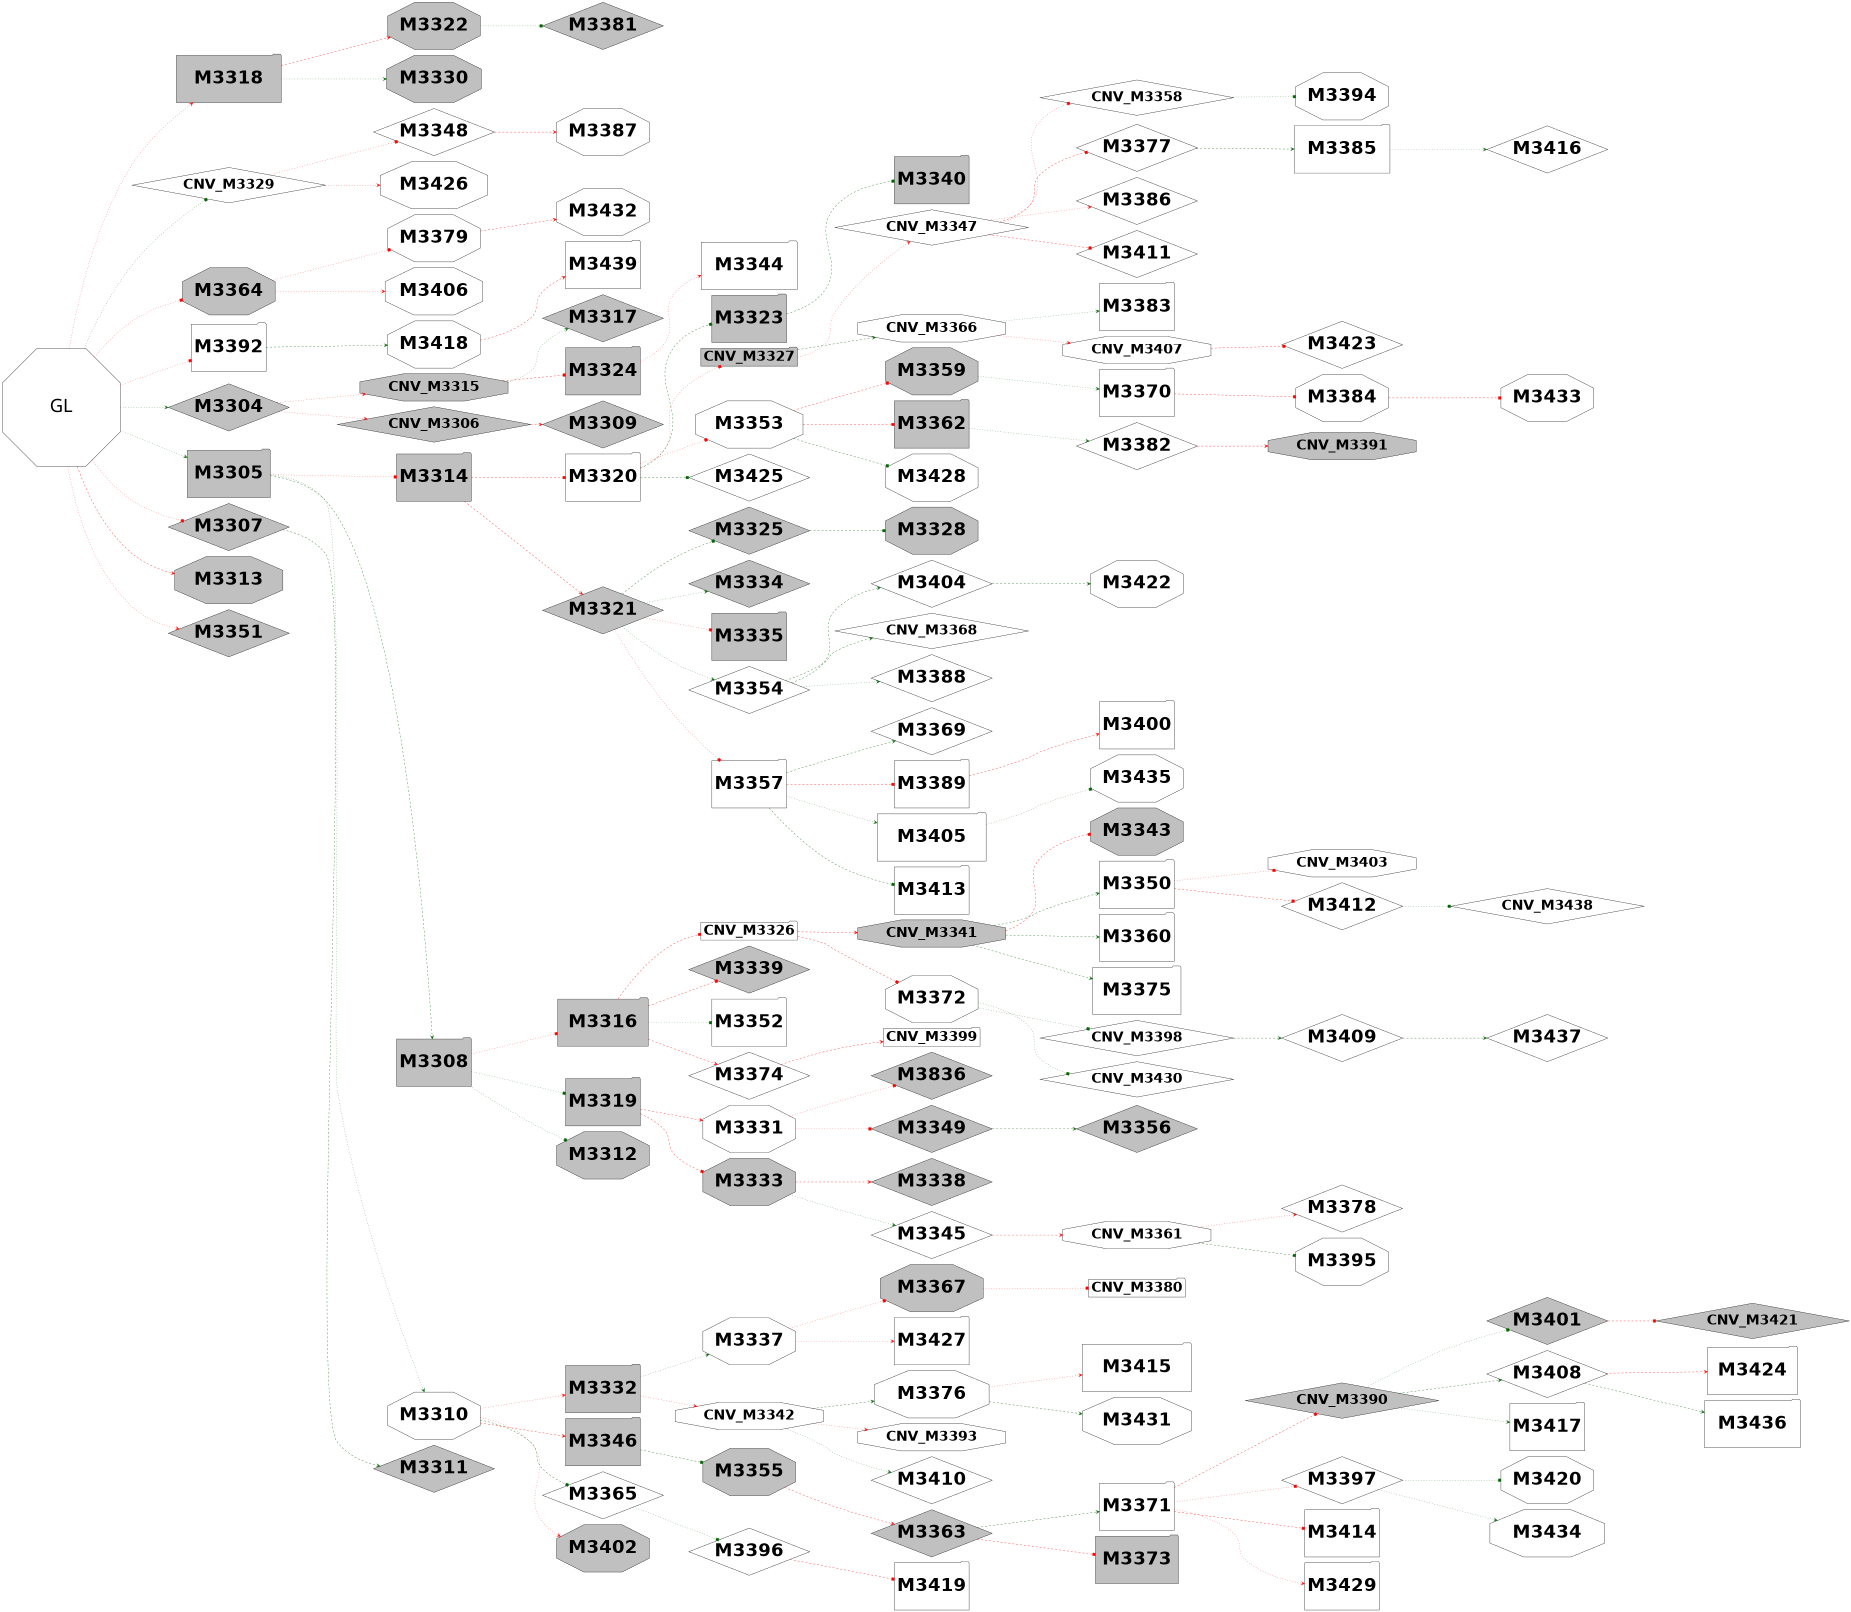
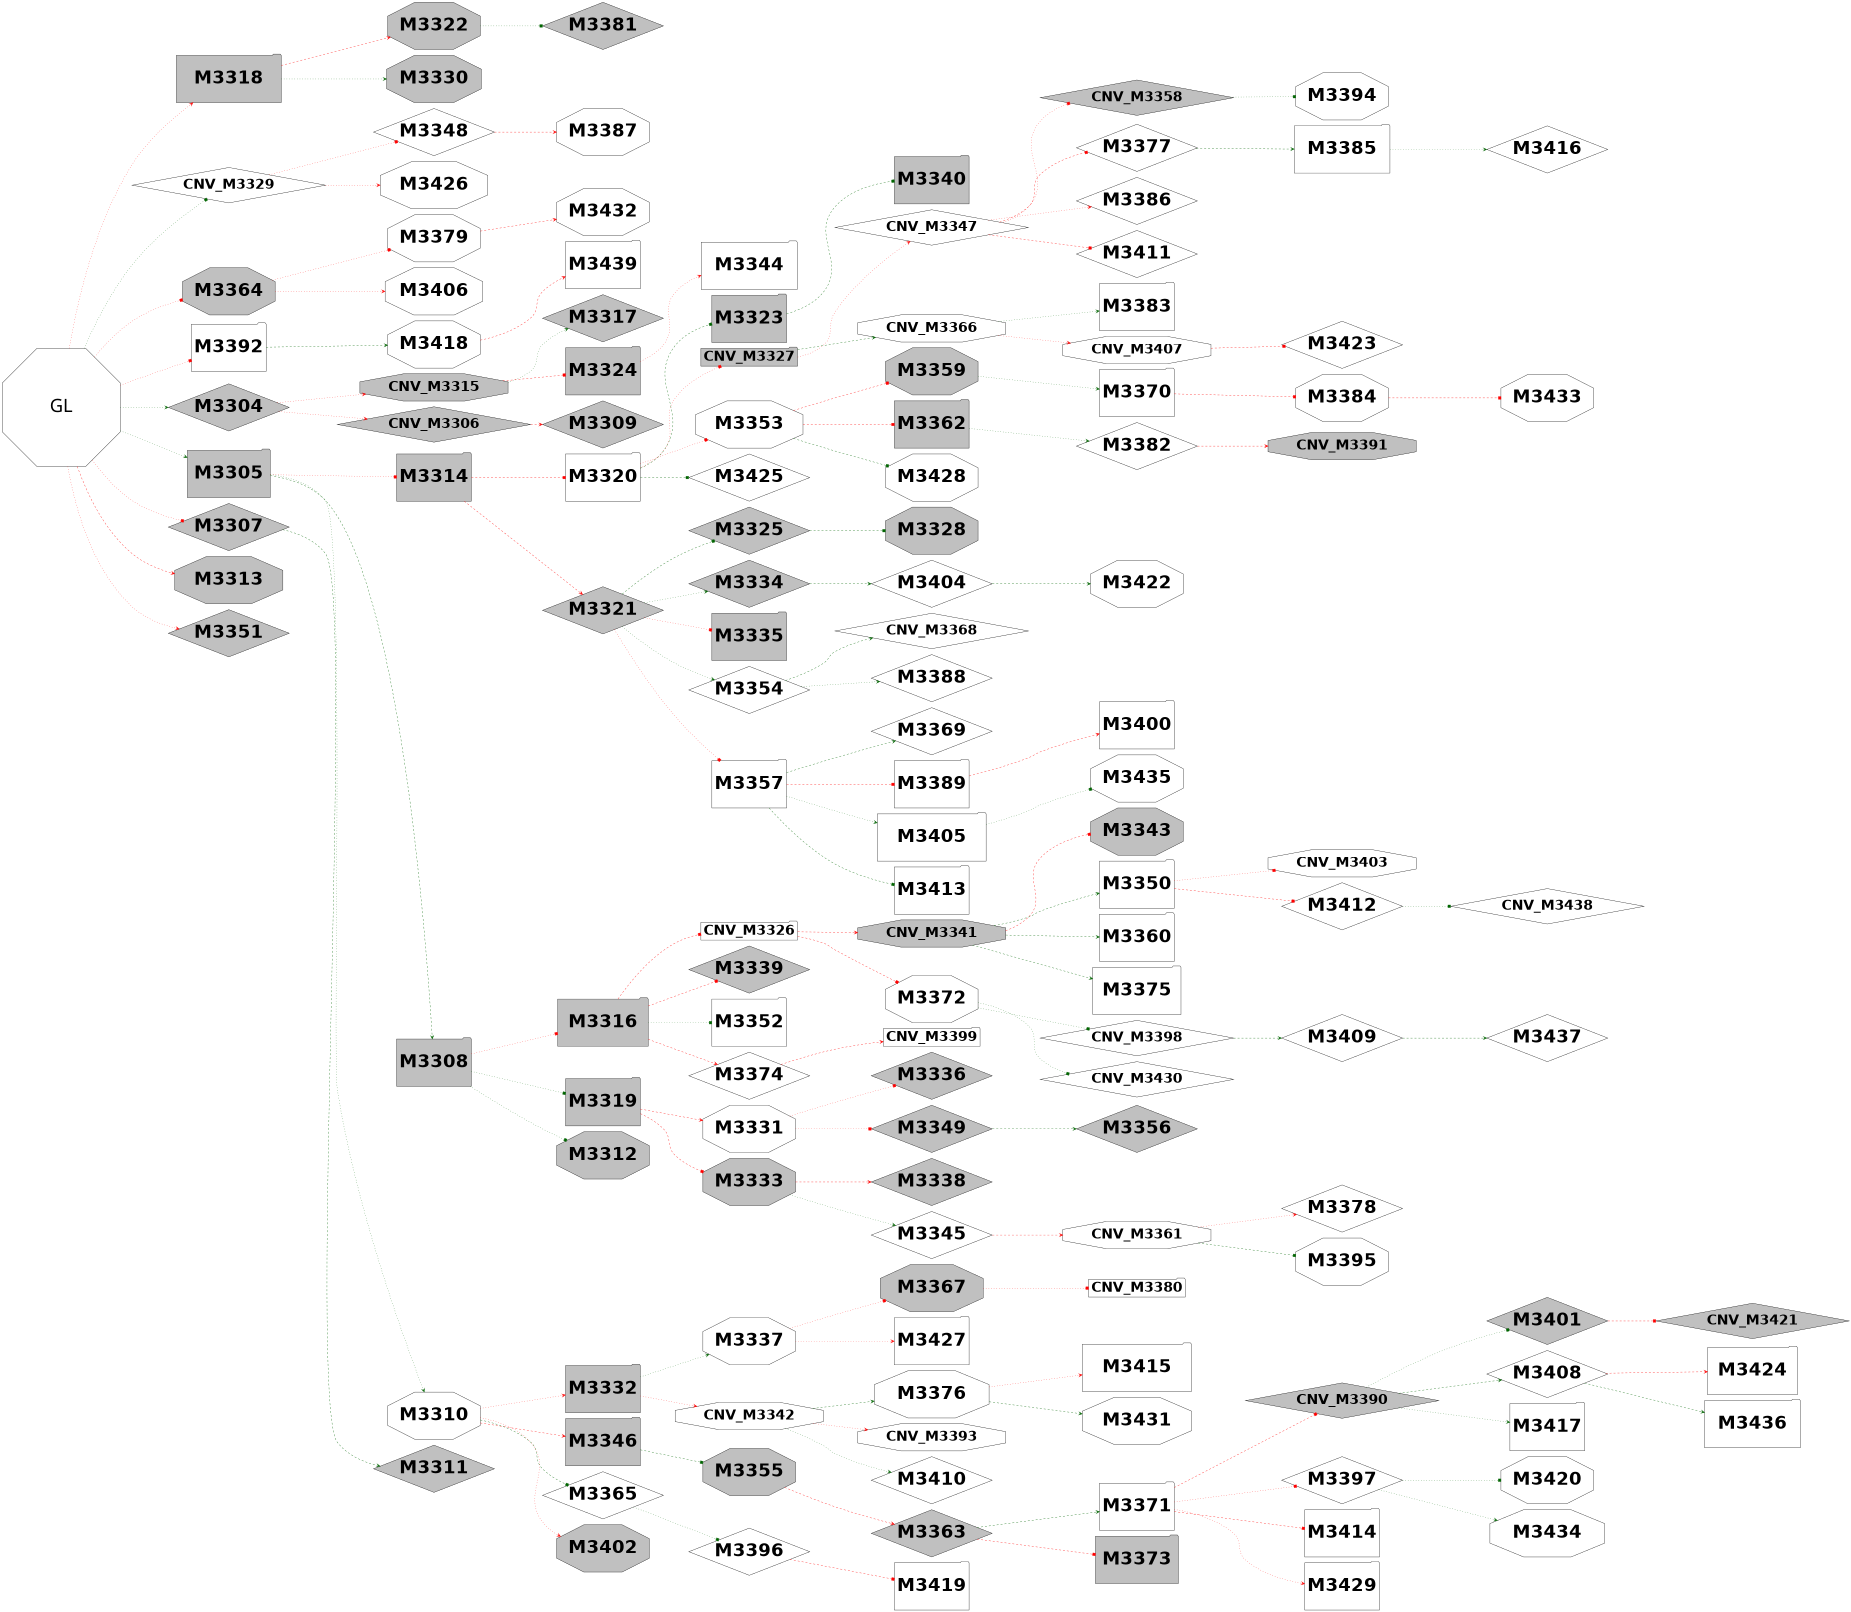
(1137, 98) -> (1137, 98)
(828, 631) -> (839, 584)
(932, 1076) -> (932, 1076)
